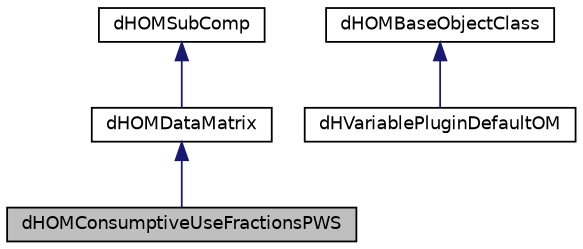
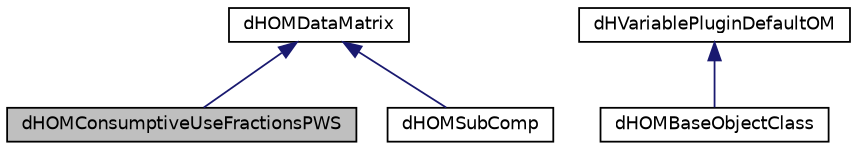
(182, 84) -> (402, 80)
(440, 84) -> (715, 84)
